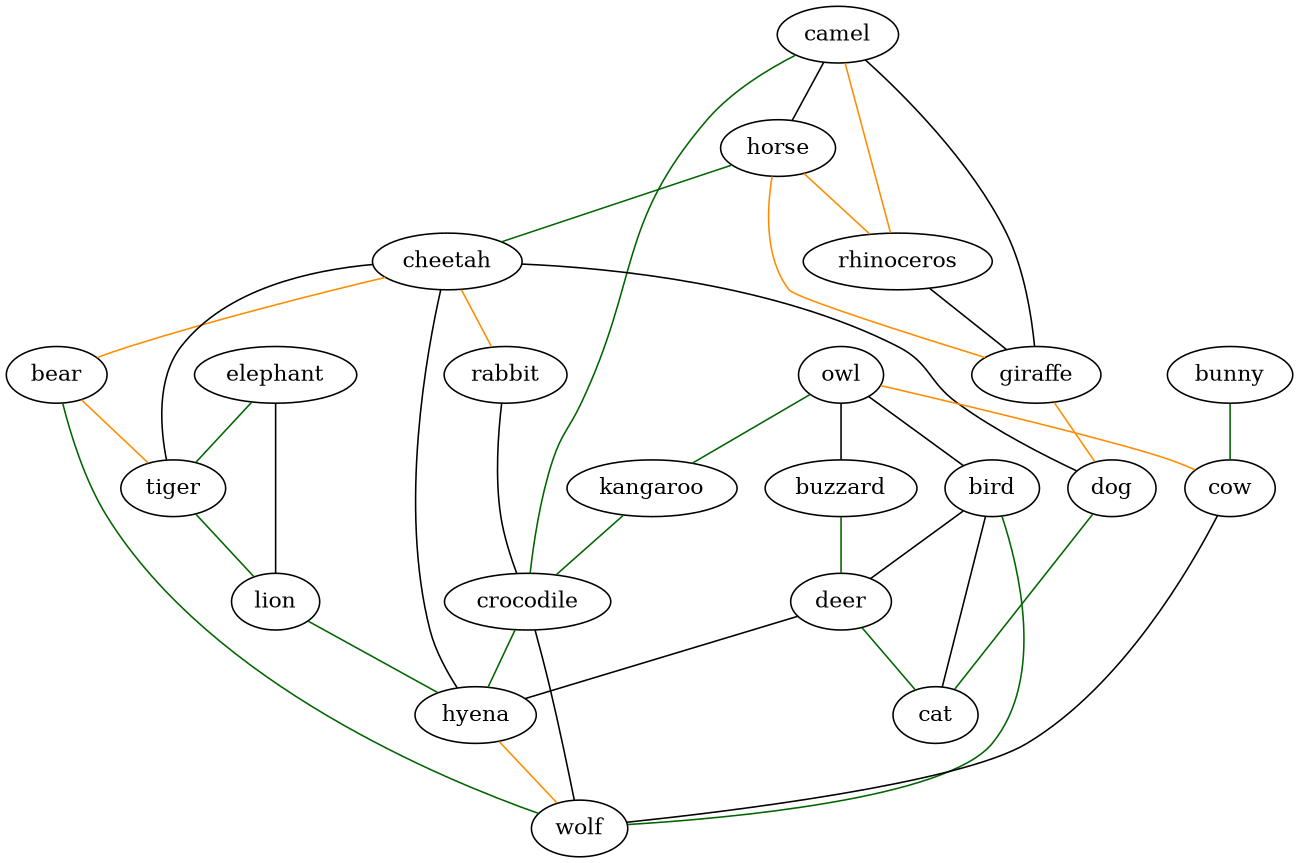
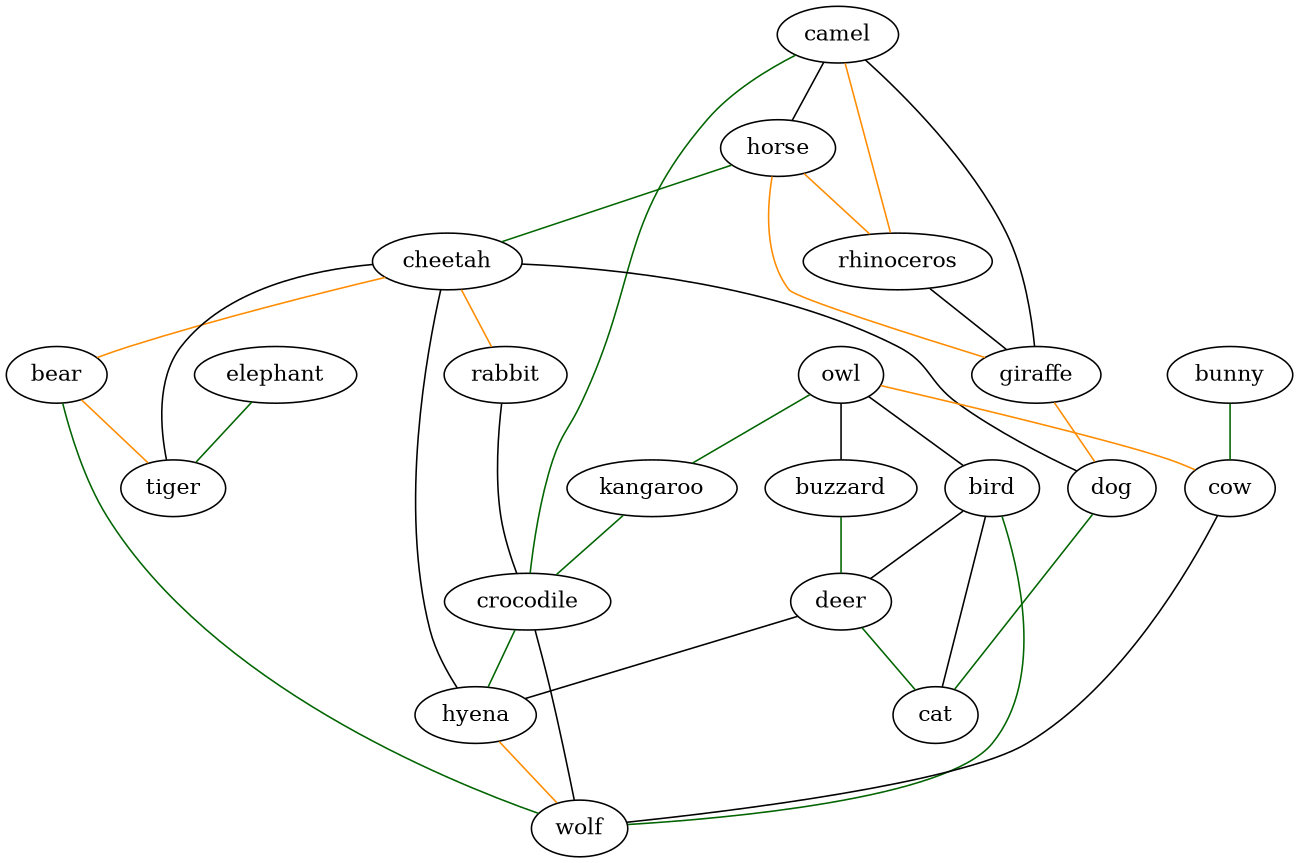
(276, 602) -> none
